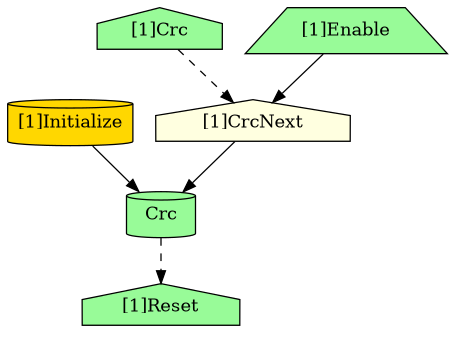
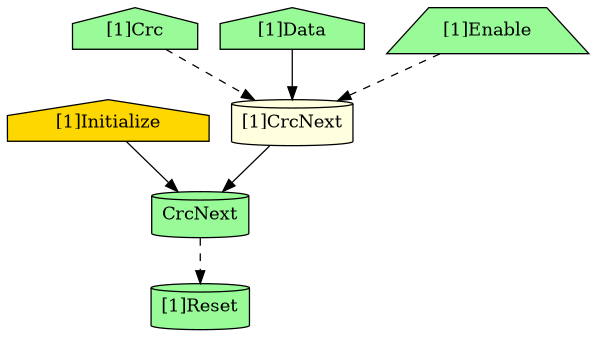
none -> (292, 31)
(303, 74) -> (395, 74)
(70, 123) -> (108, 123)
(253, 123) -> (292, 123)
(161, 215) -> (200, 215)
(161, 307) -> (200, 307)
